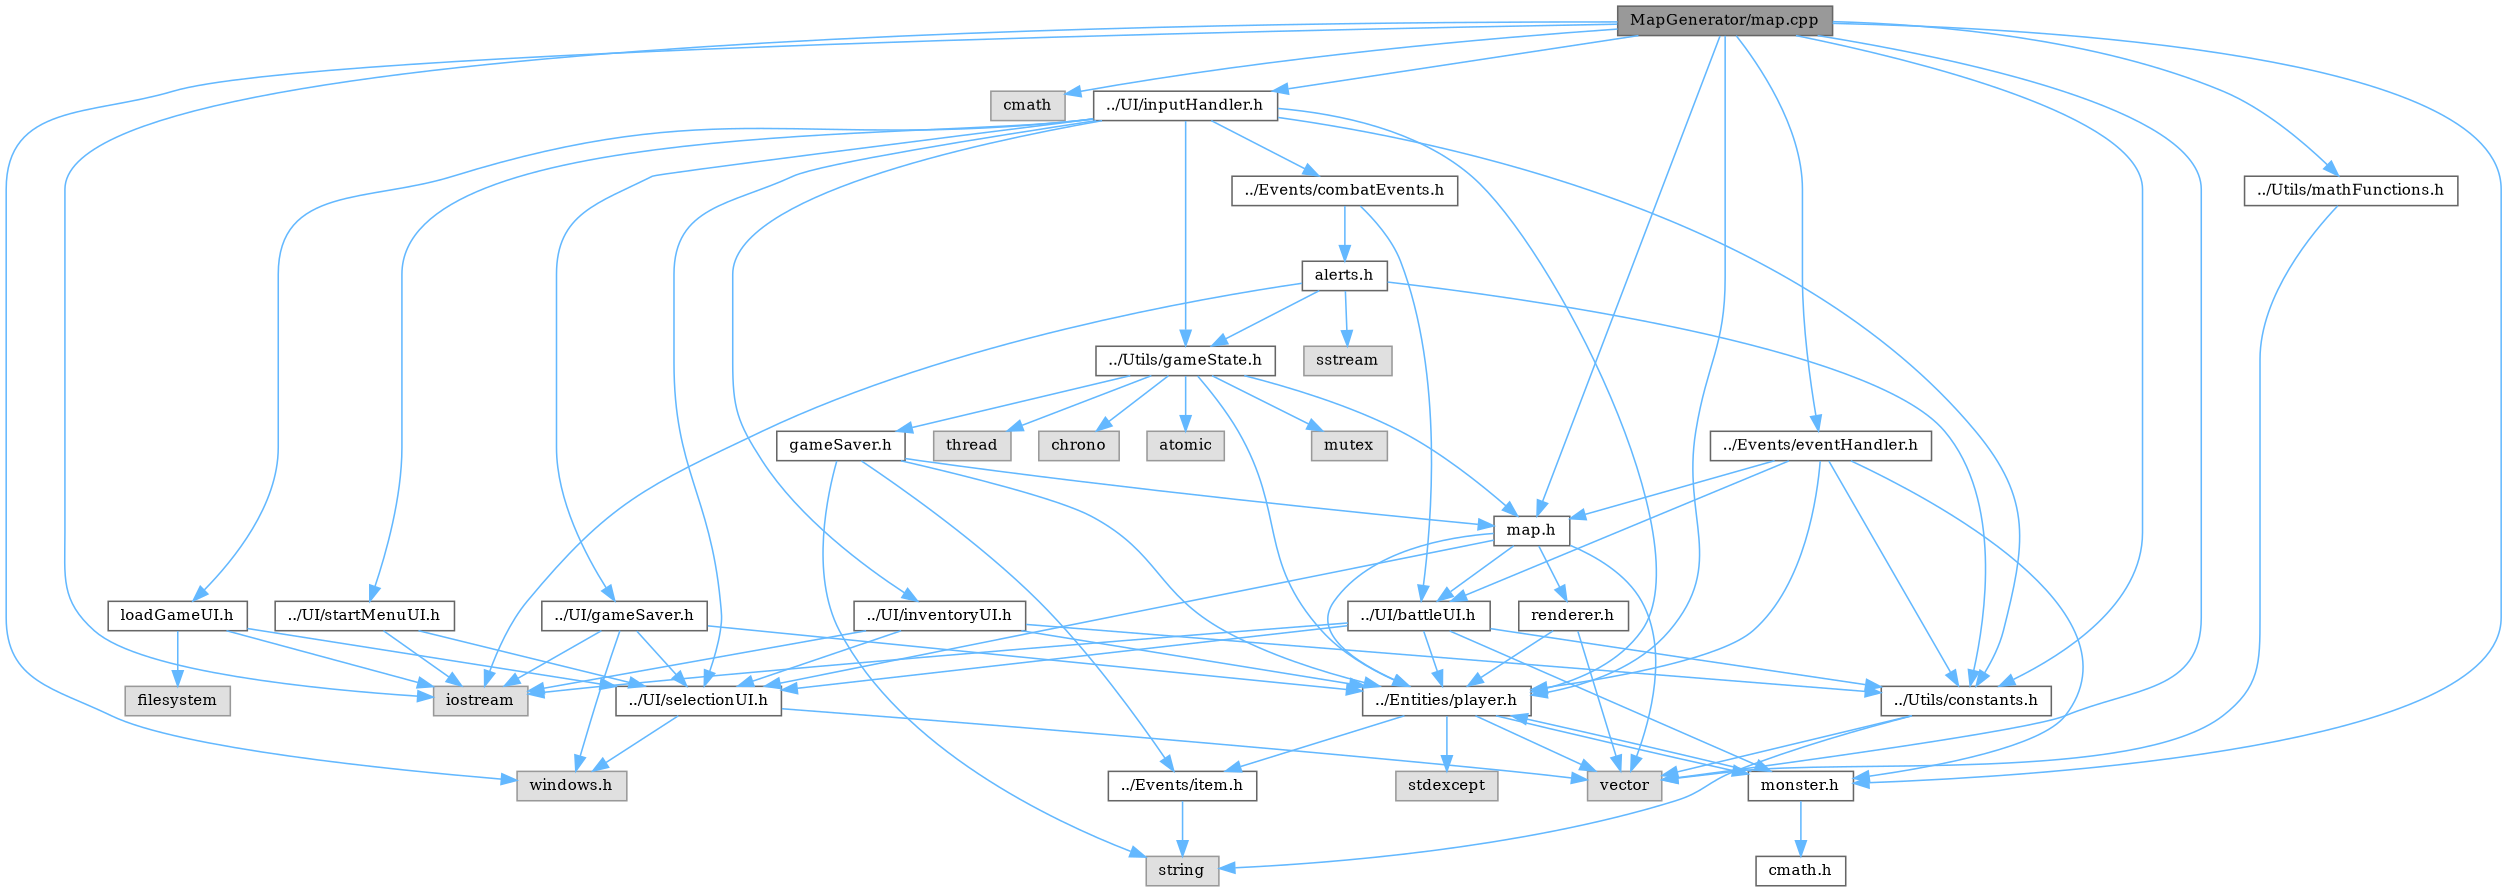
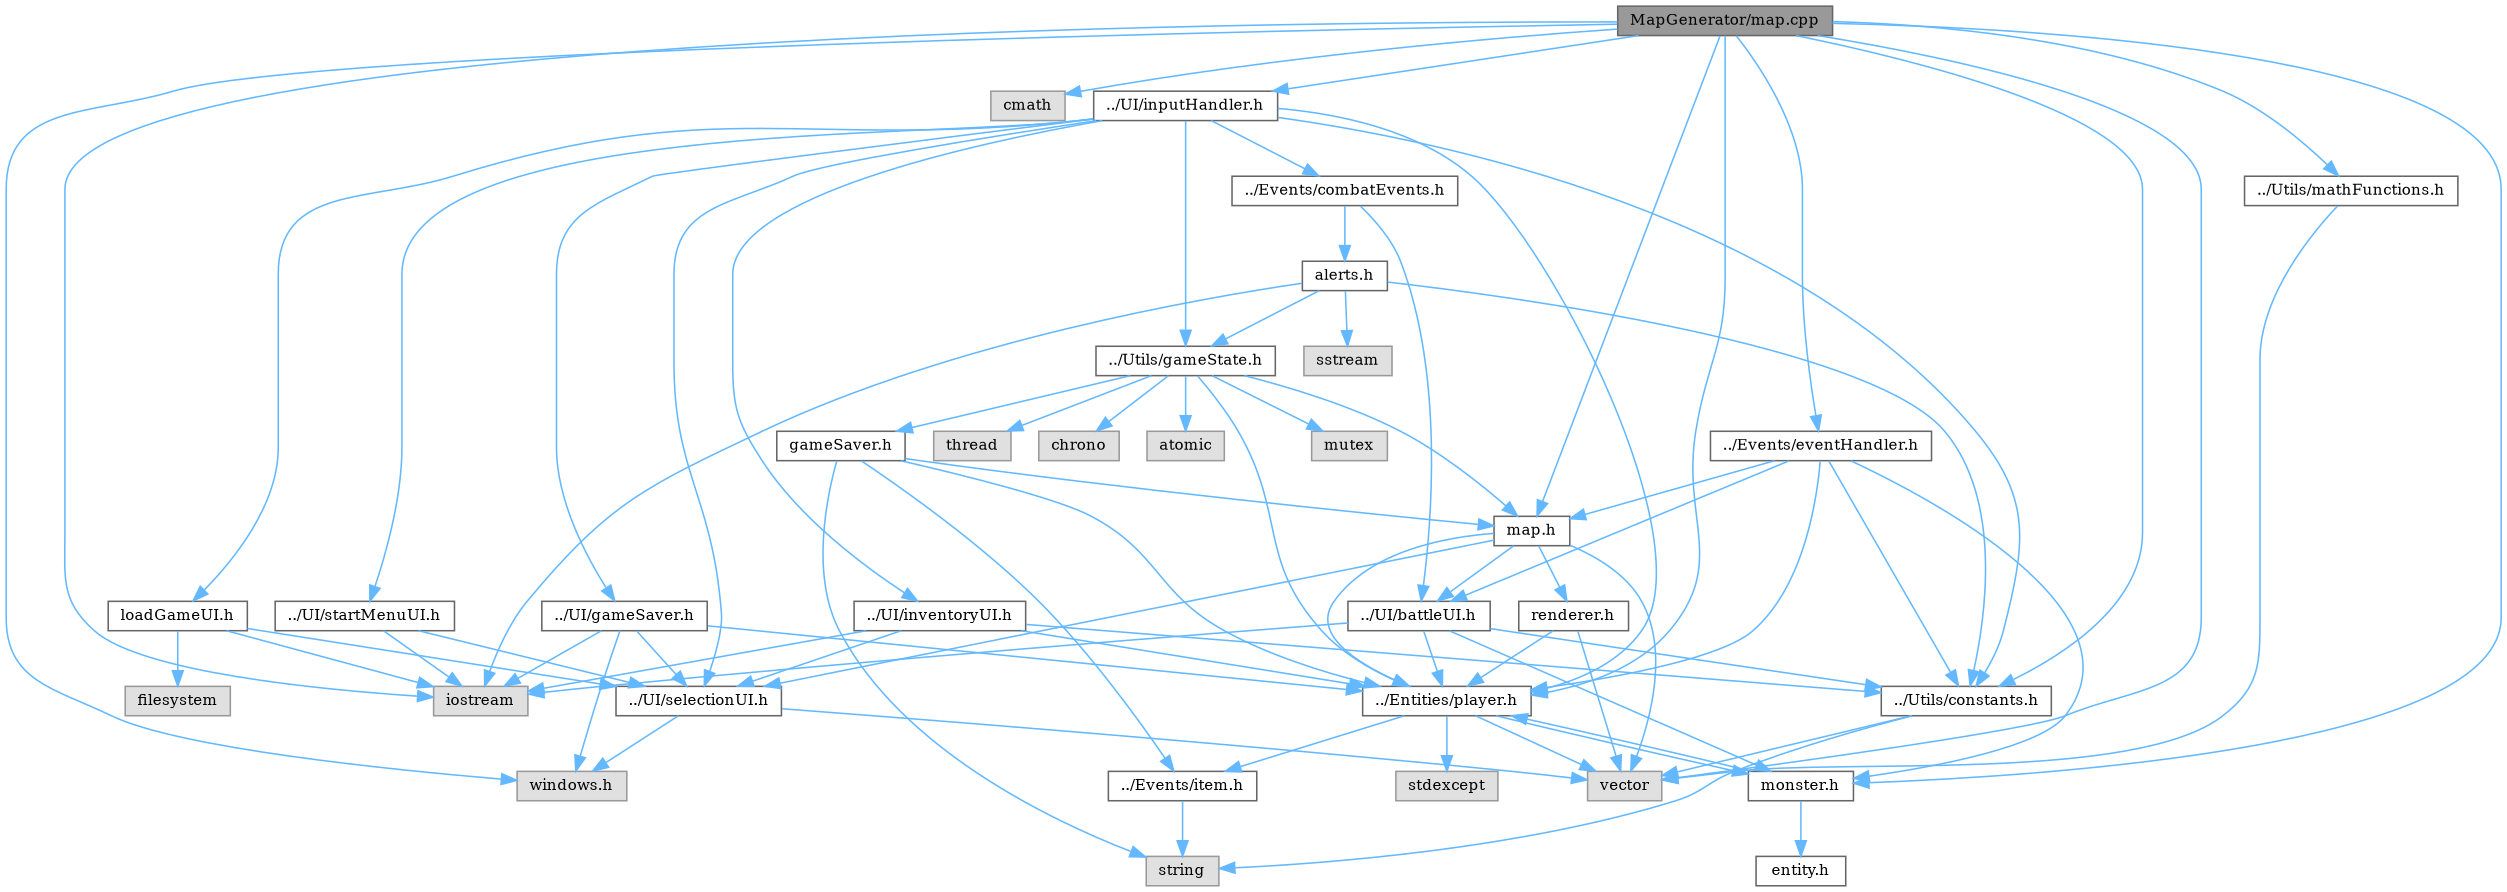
(1100, 654) -> none
(1801, 871) -> (1801, 871)
